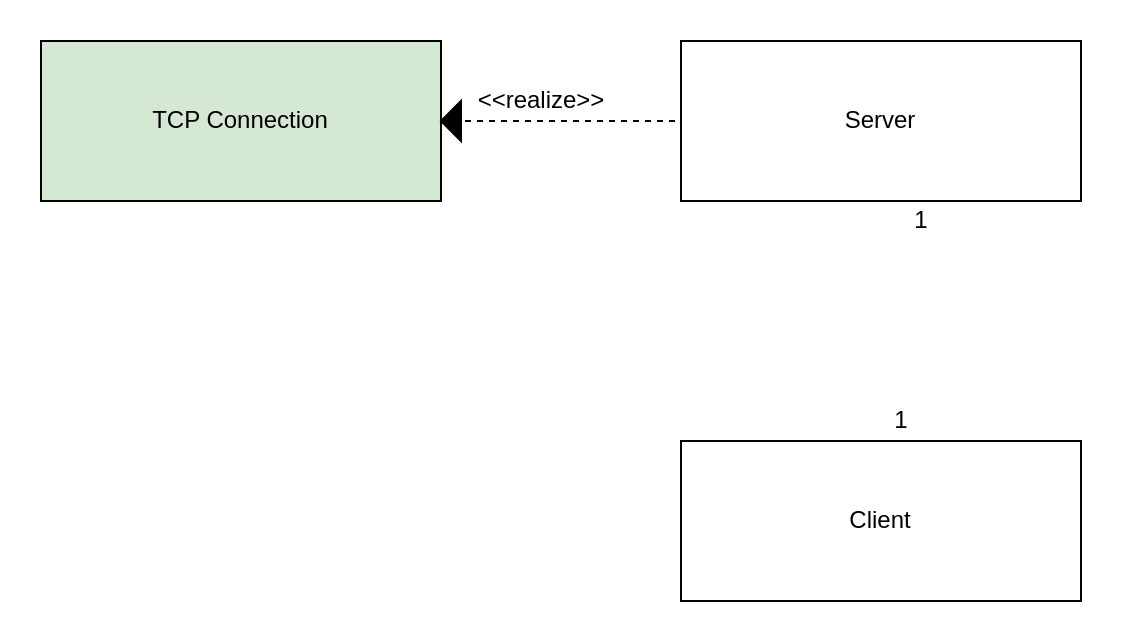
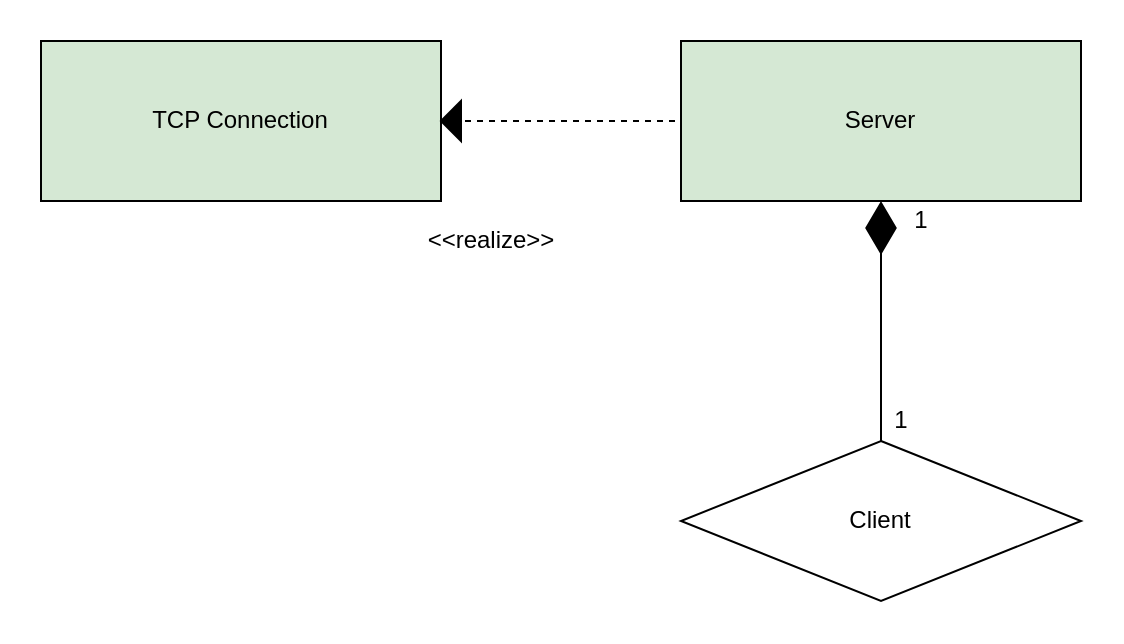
(541, 101) -> (491, 241)
(881, 121) -> (881, 121)
none -> (881, 347)
(881, 521) -> (881, 521)
